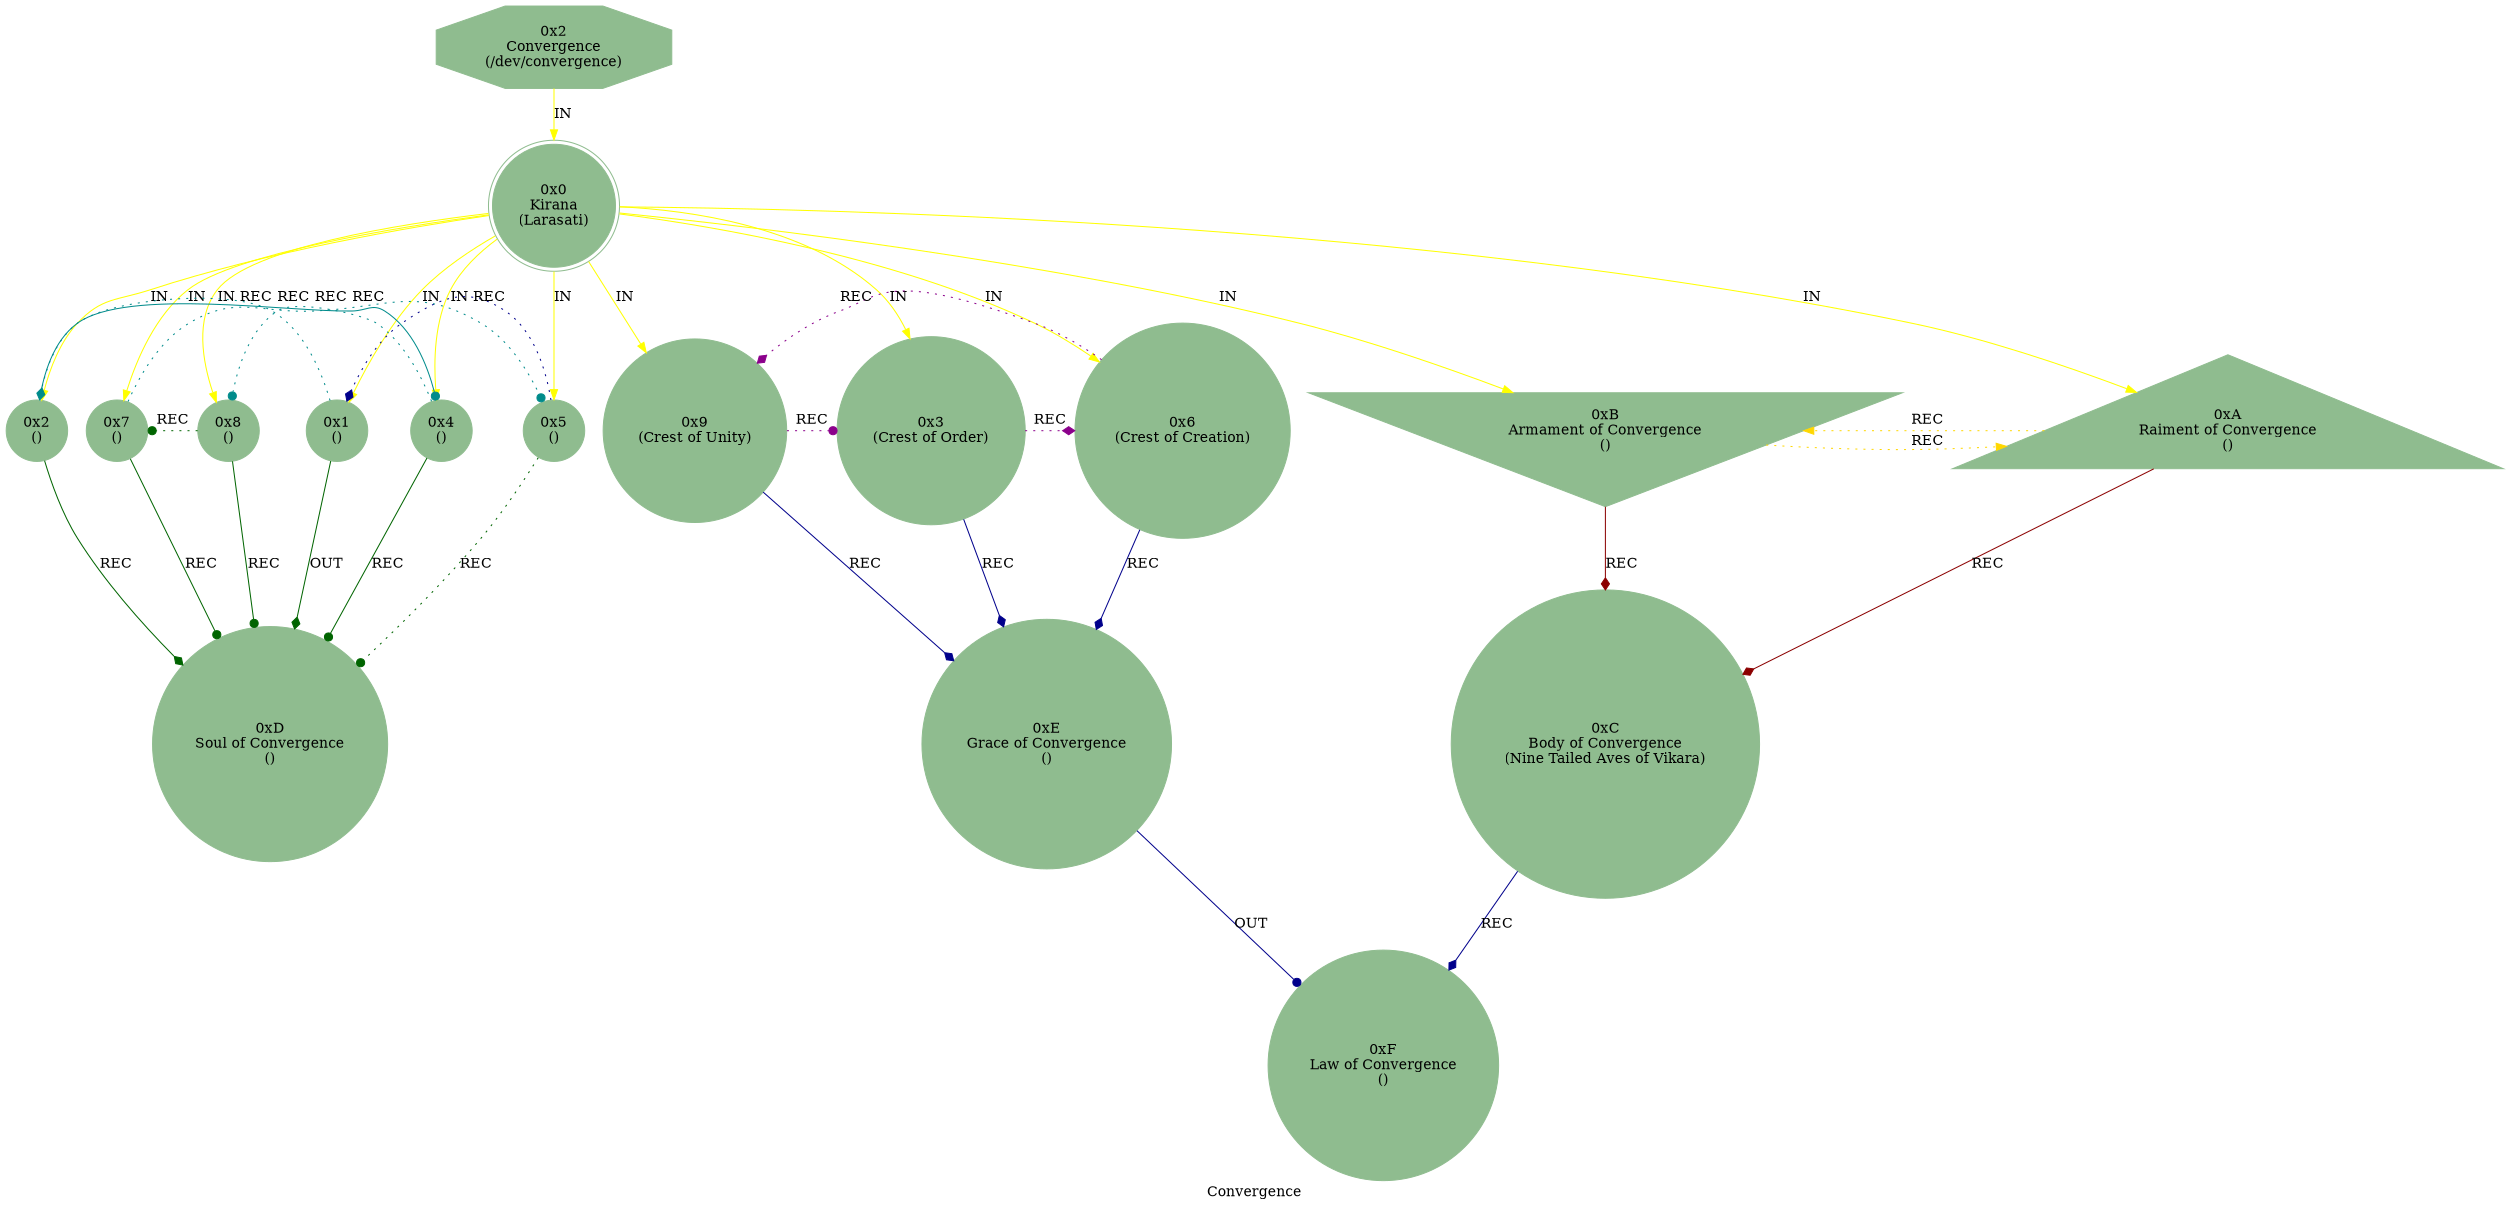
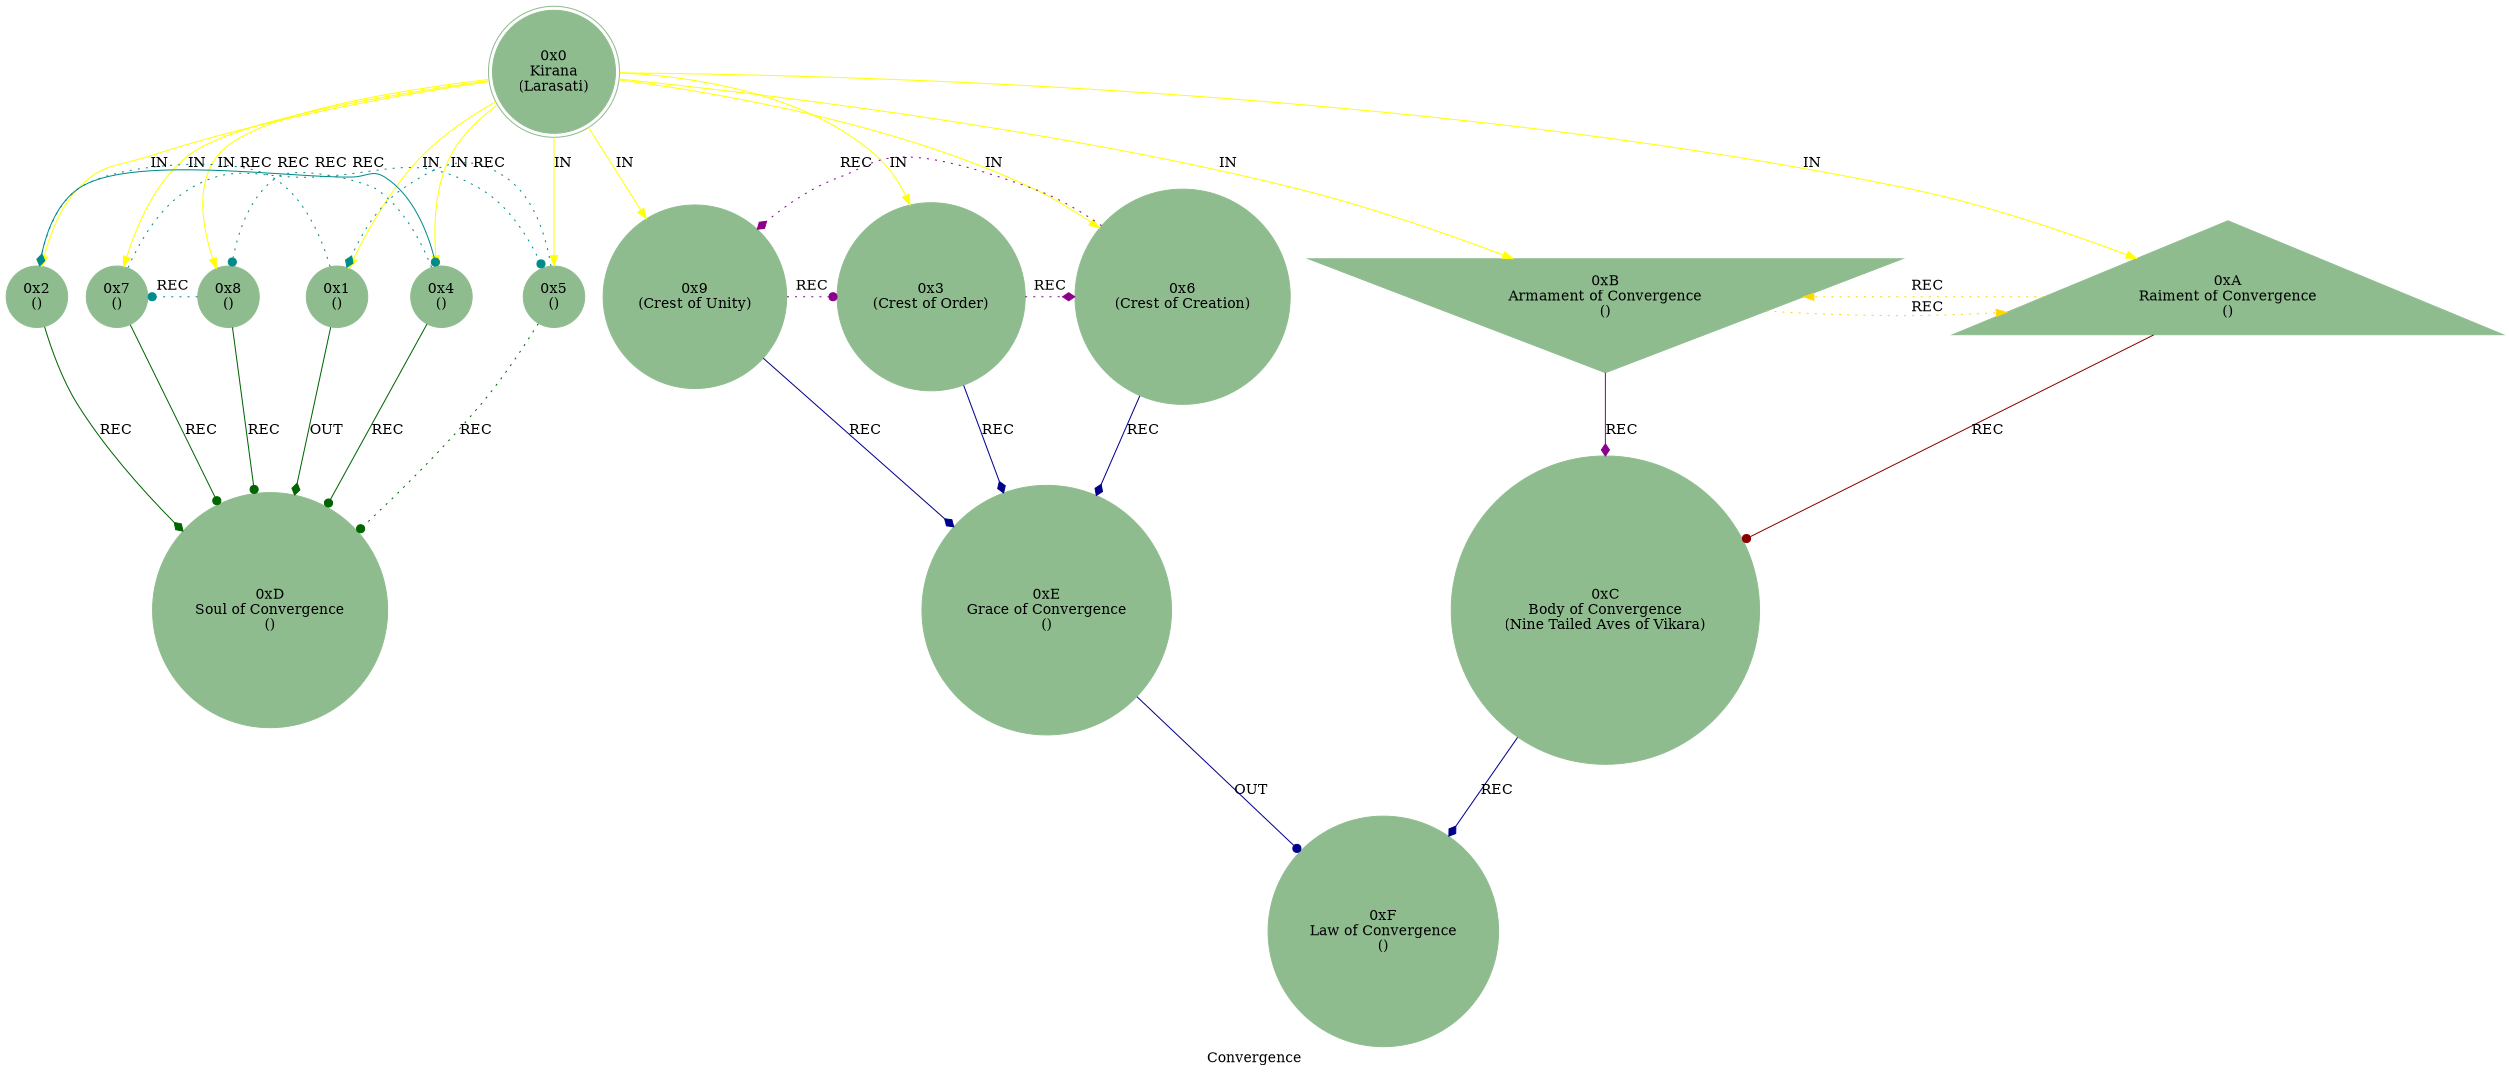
(554, 47) -> none
(461, 297) -> (461, 163)
(177, 431) -> (177, 297)
(1605, 542) -> (1605, 408)
(1954, 569) -> (1952, 436)
